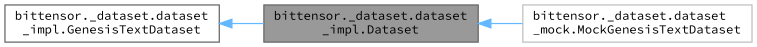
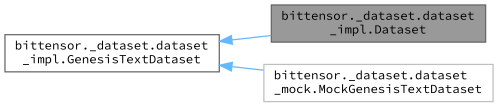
(507, 24) -> (248, 68)
